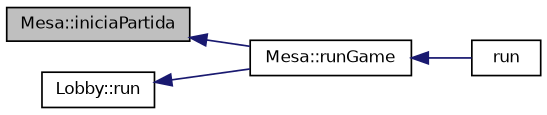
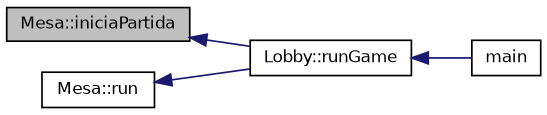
(331, 58) -> (331, 58)
(506, 58) -> (506, 58)
(98, 90) -> (98, 90)
